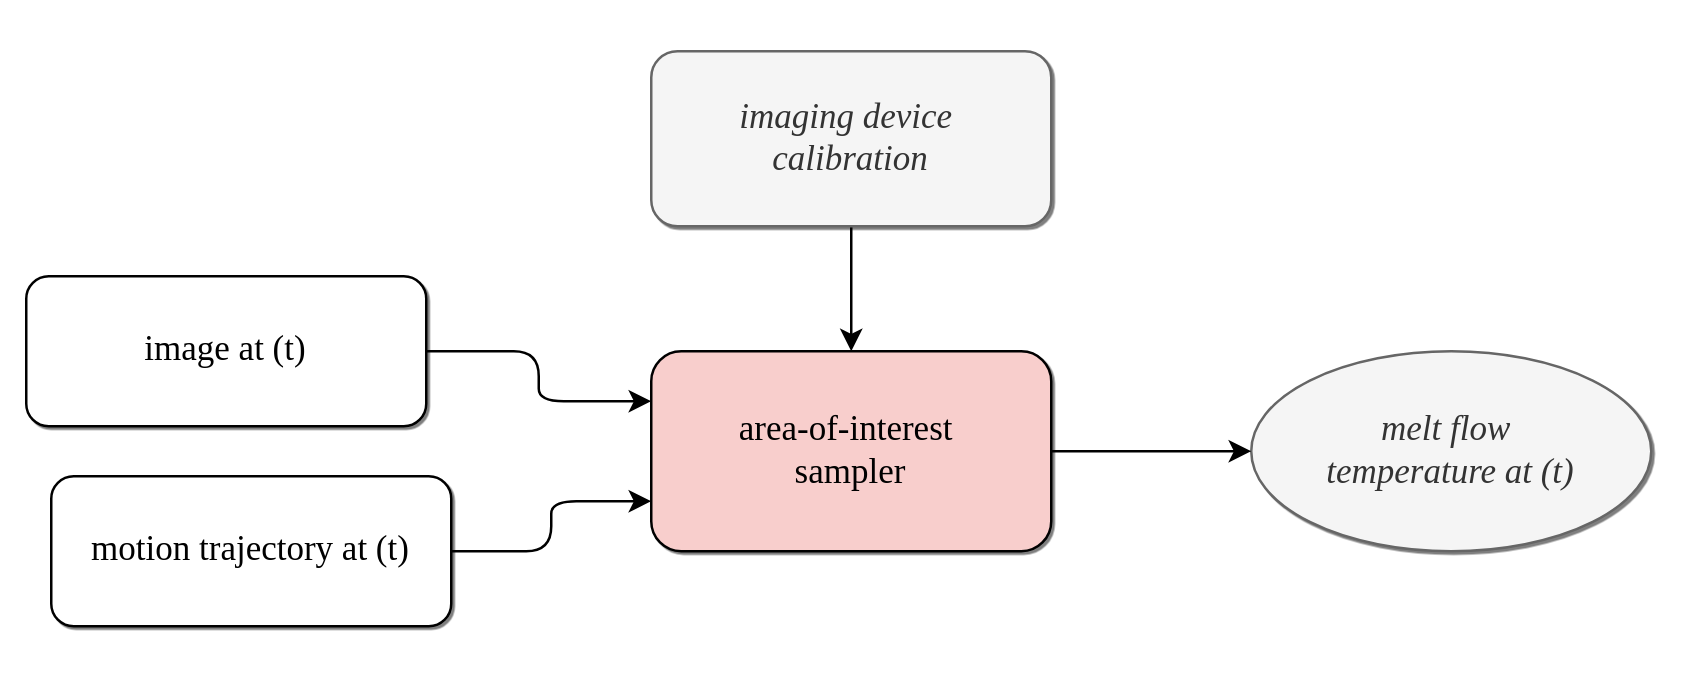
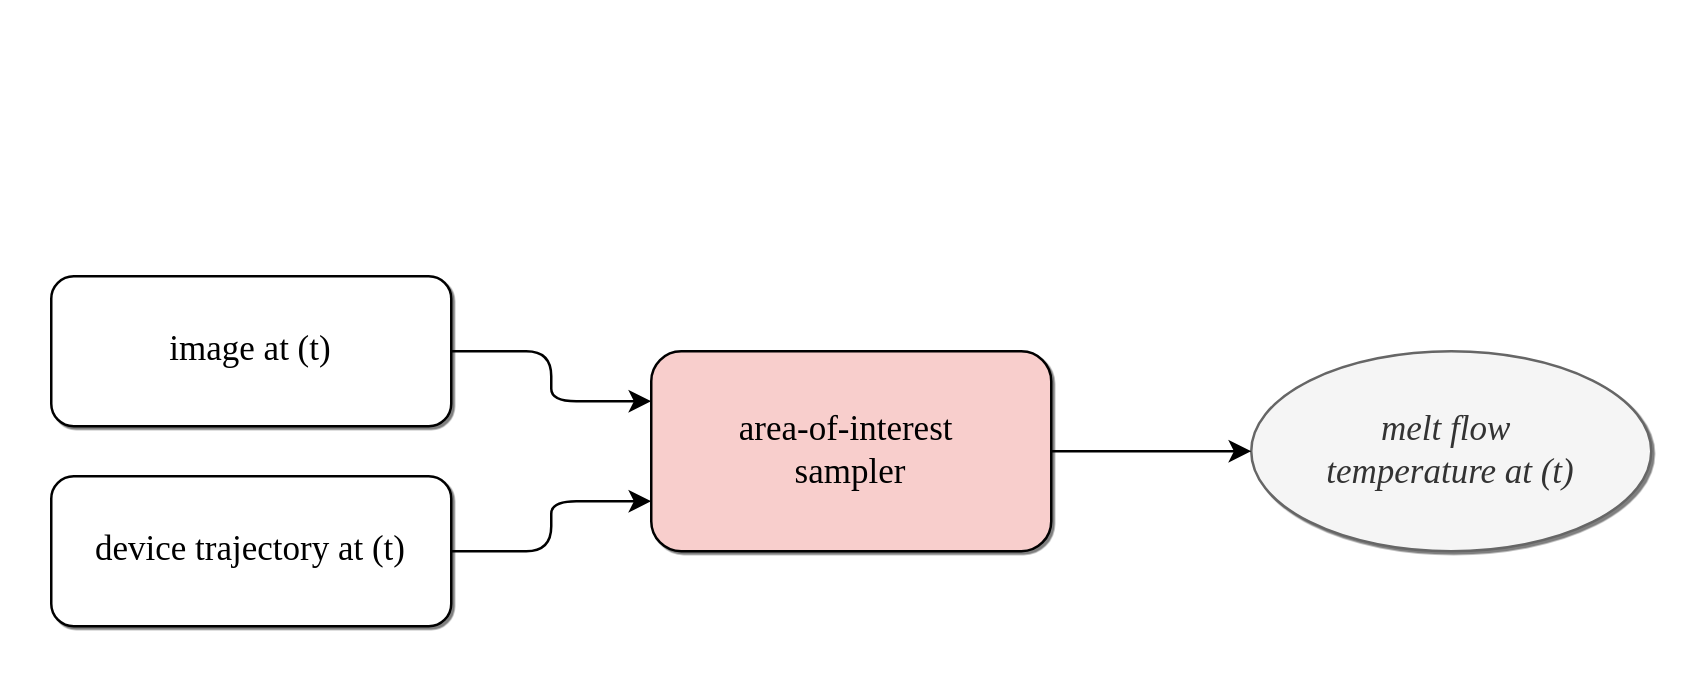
(851, 139) -> none
(851, 280) -> none
(226, 351) -> (251, 351)
(251, 551) -> (251, 551)
